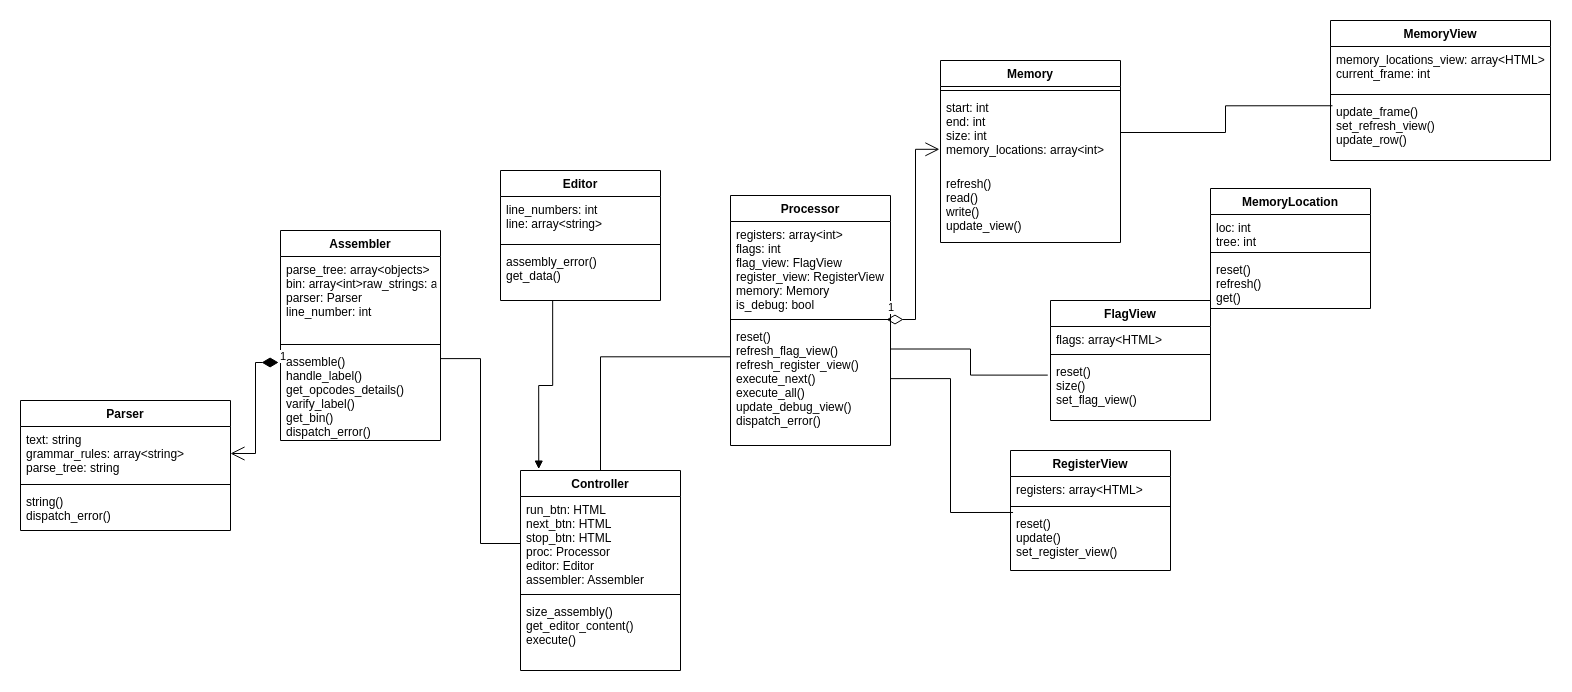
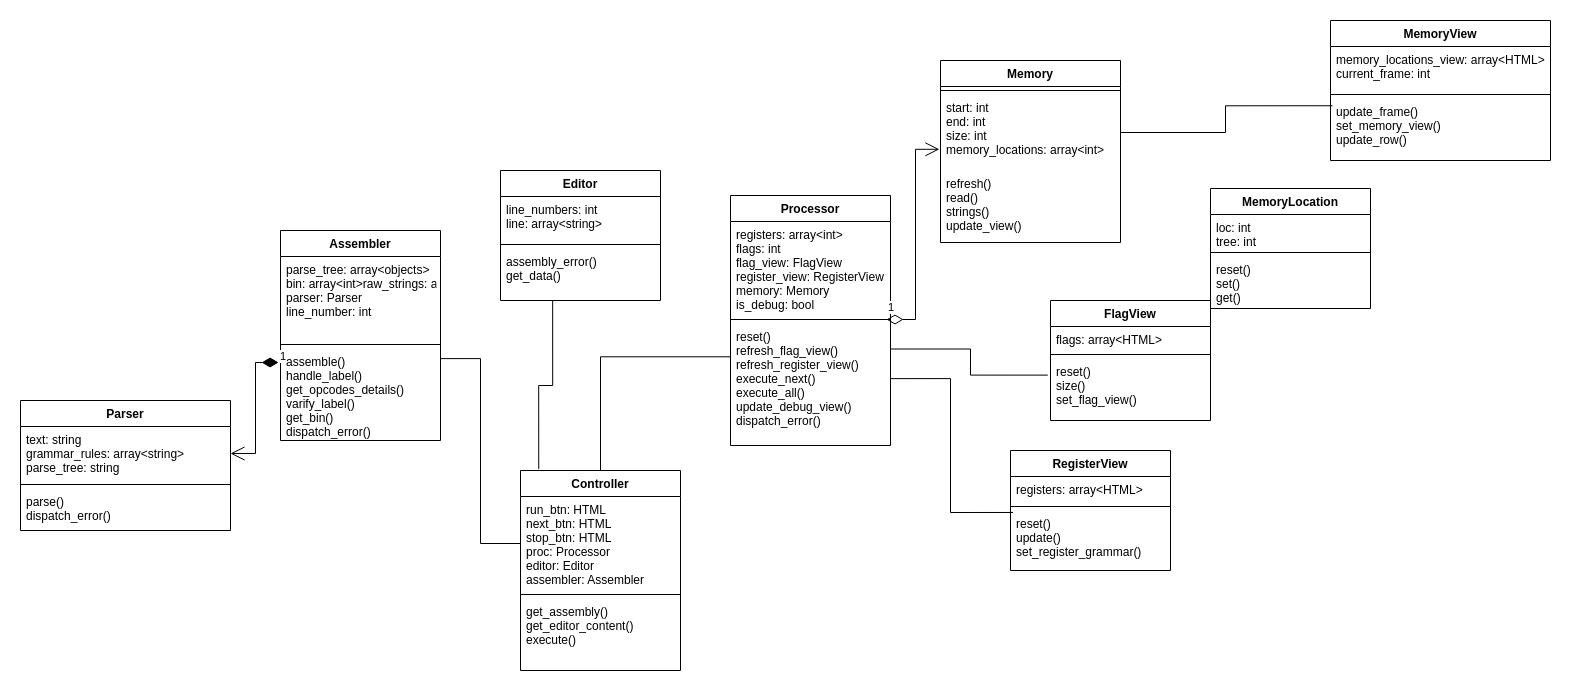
(1383, 112) -> (1383, 112)
(976, 184) -> (976, 184)
(1240, 270) -> (1240, 270)
(539, 459) -> (539, 463)
(51, 502) -> (50, 502)
(1040, 524) -> (1040, 524)
(573, 612) -> (571, 612)
